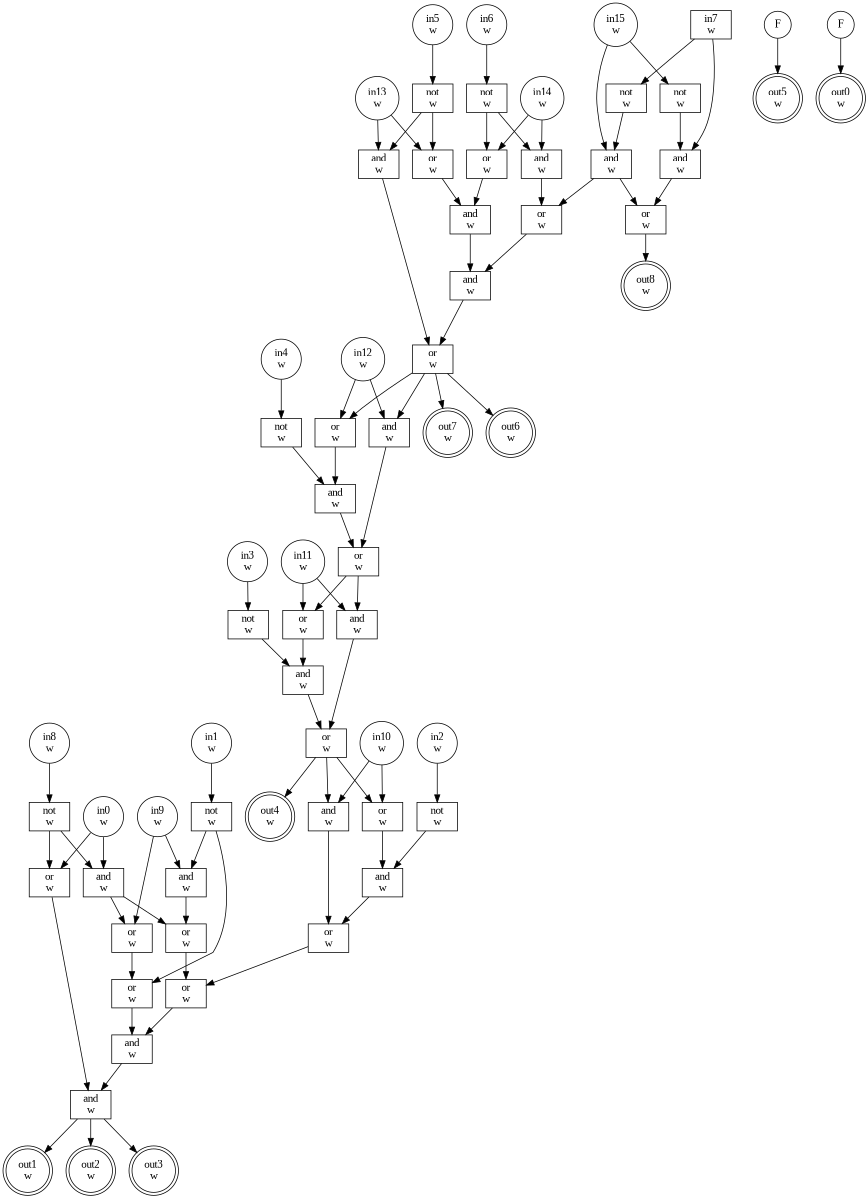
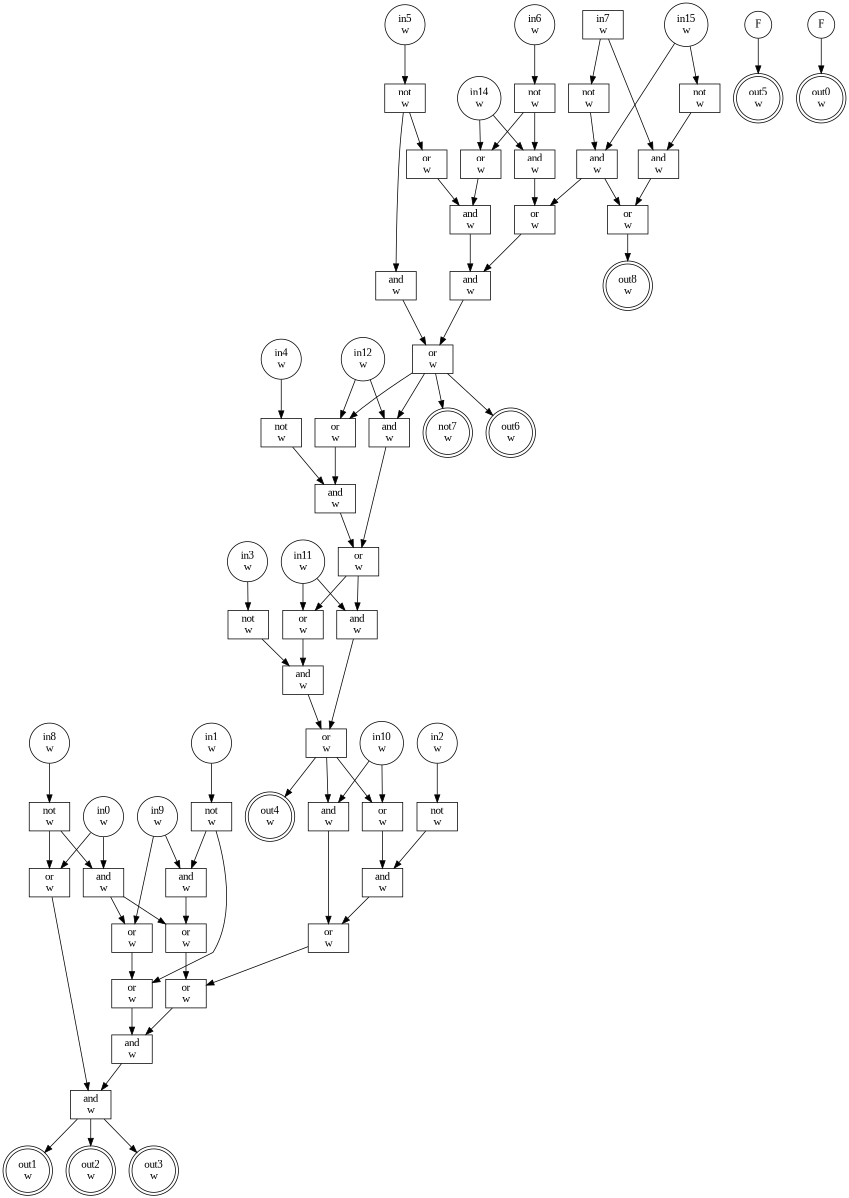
(377, 98) -> none
(448, 433) -> (448, 433)
